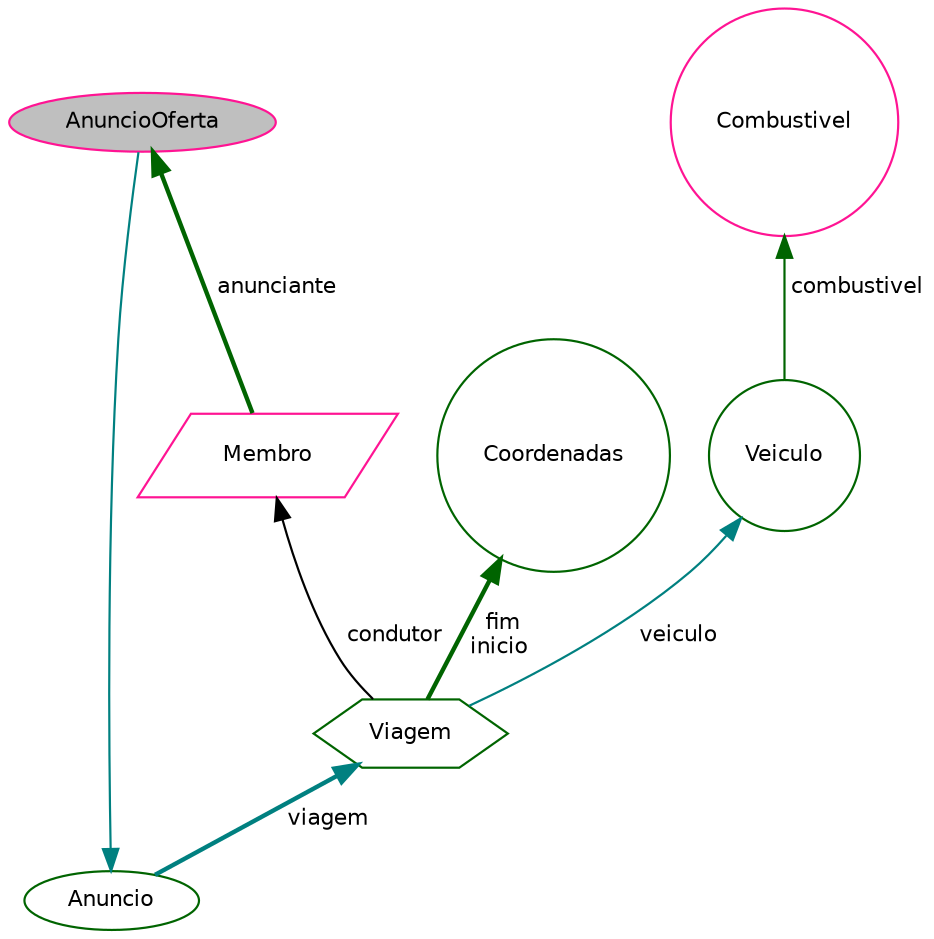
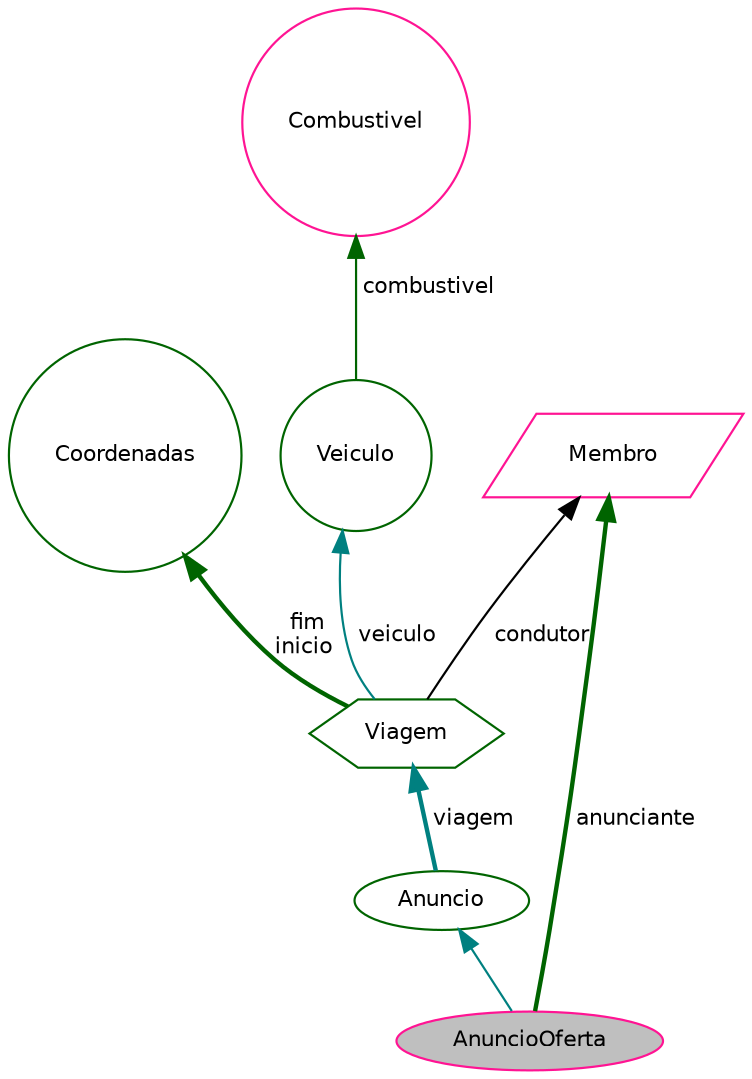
(207, 293) -> (575, 766)
